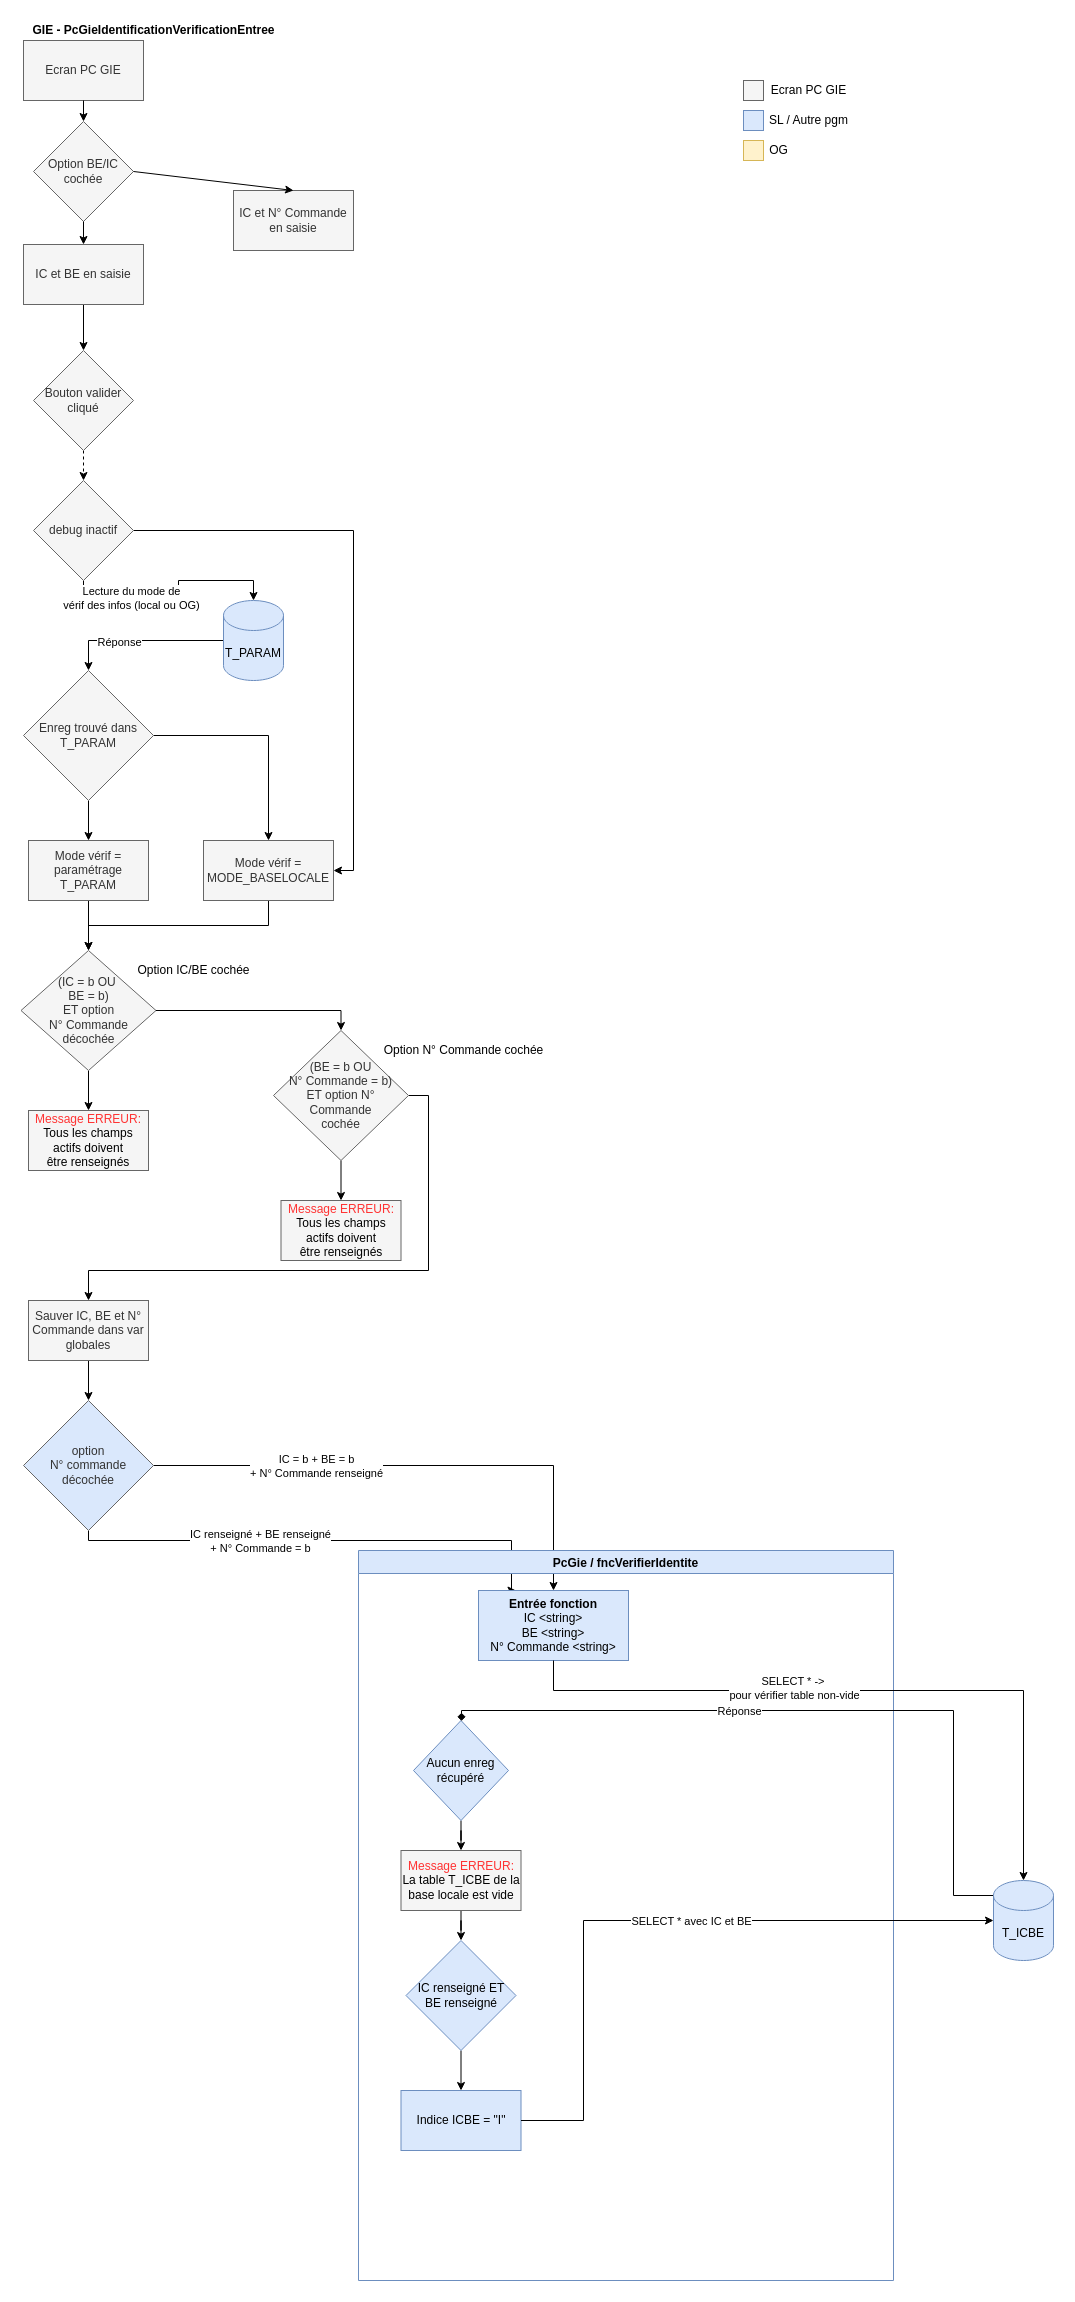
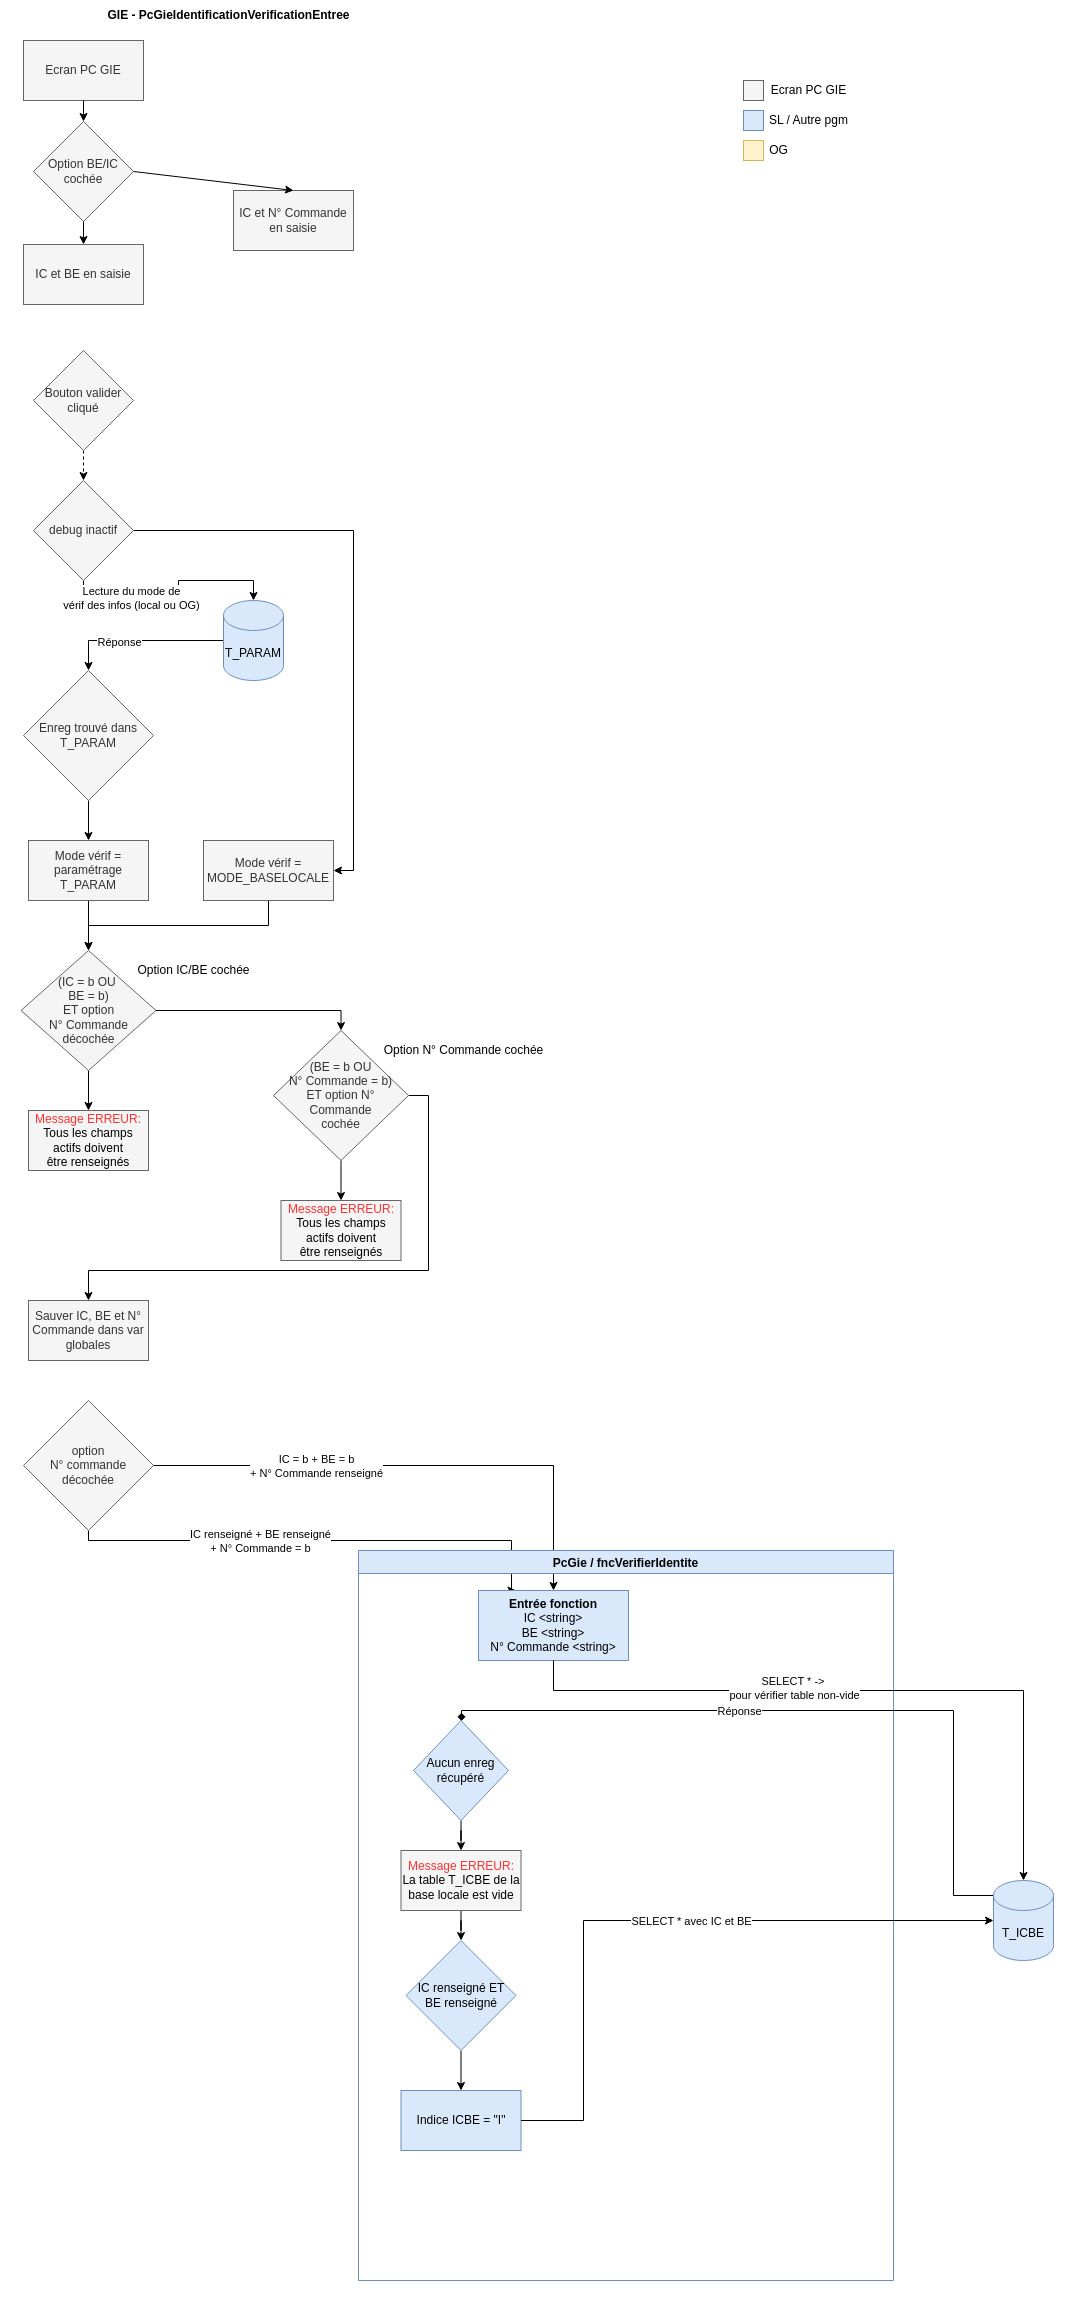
(154, 31) -> (229, 16)
(84, 324) -> none
(260, 736) -> none
(89, 1377) -> none
(89, 1466) -> (89, 1466)
